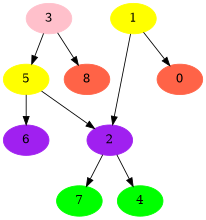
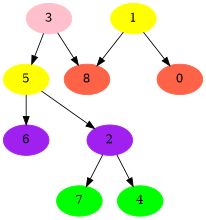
(122, 75) -> (113, 46)
